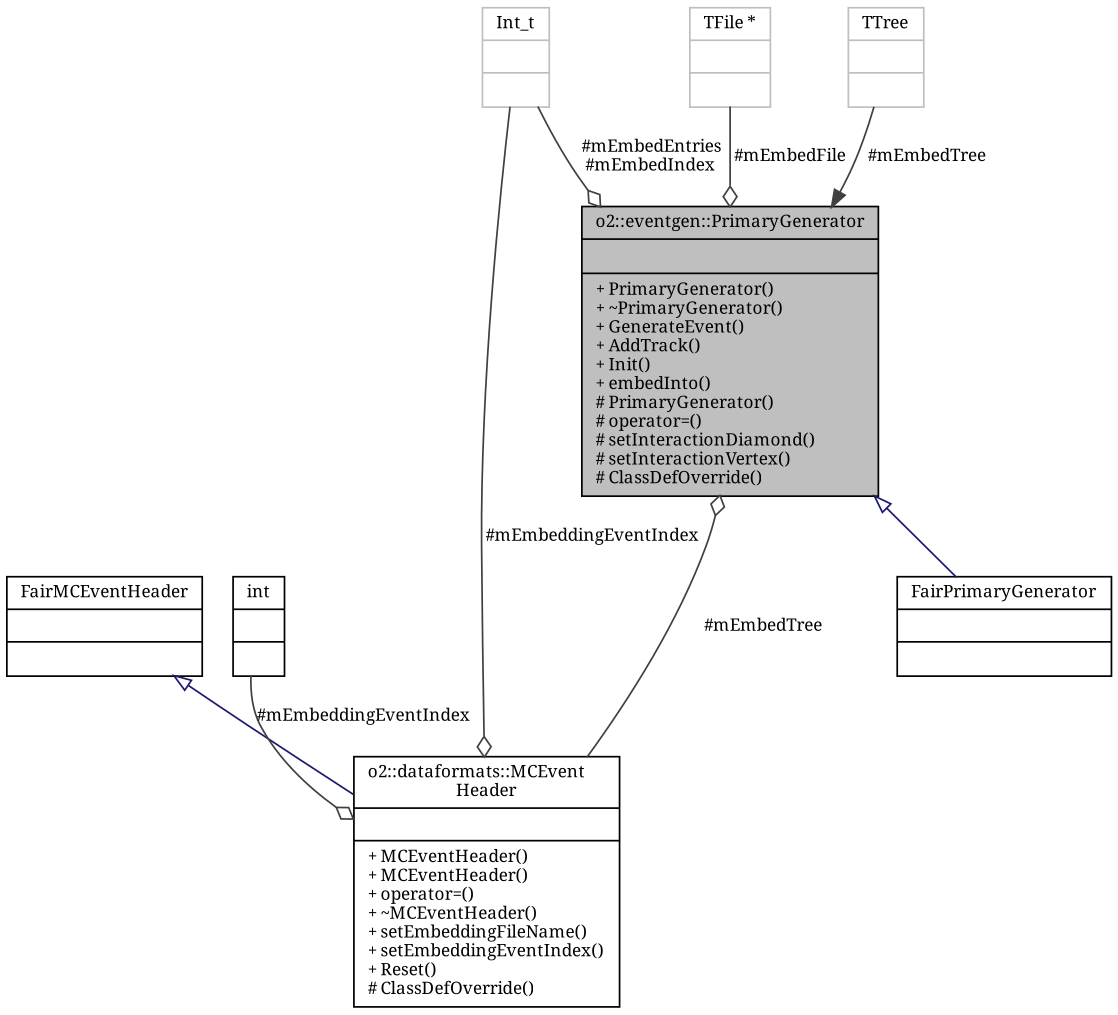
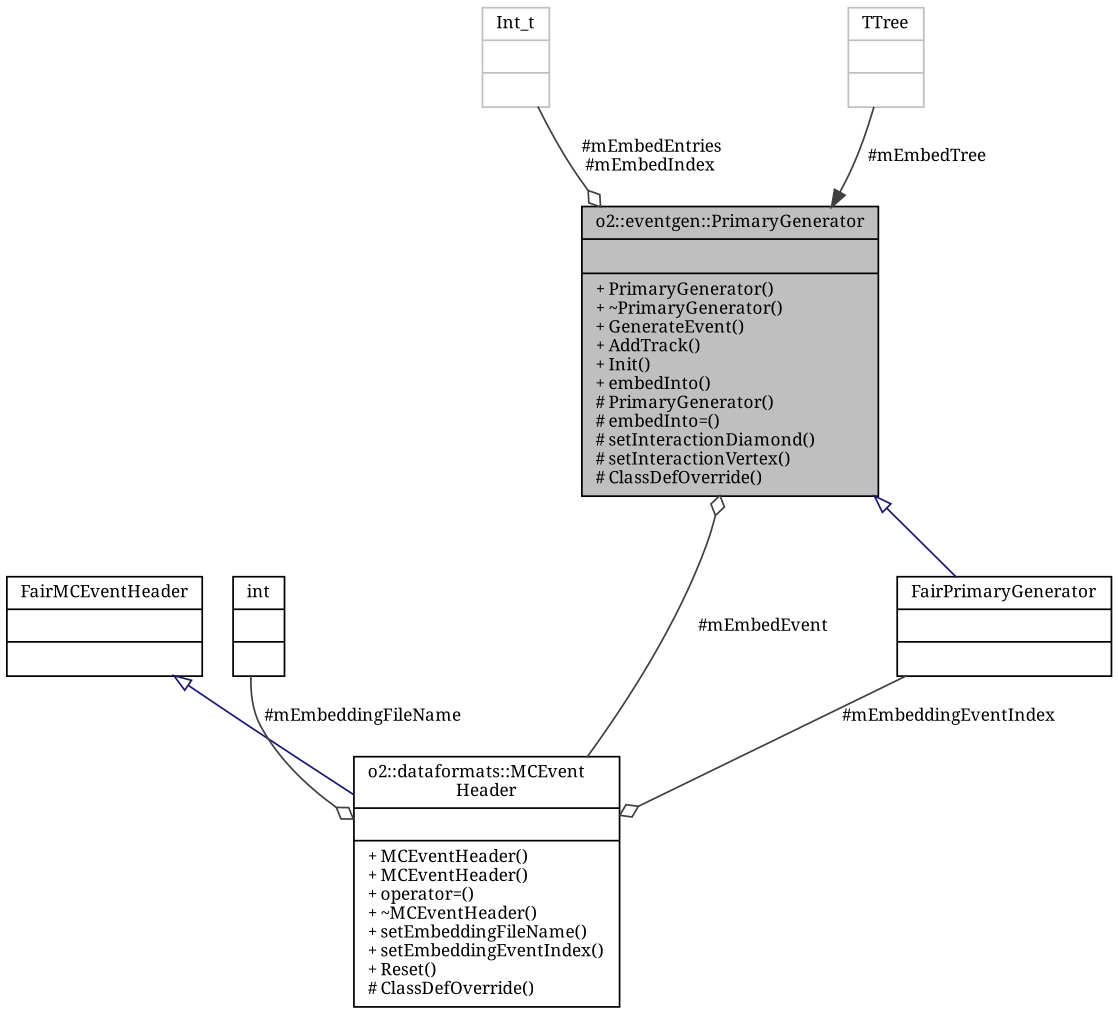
(730, 57) -> none
(484, 421) -> (773, 741)
(650, 422) -> (658, 422)
(762, 626) -> (762, 626)
(362, 716) -> (362, 716)
